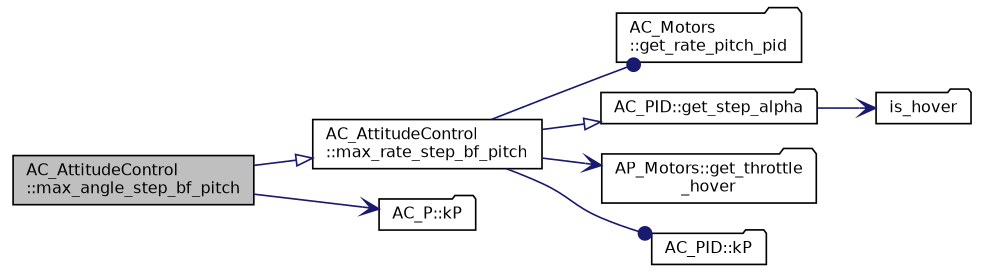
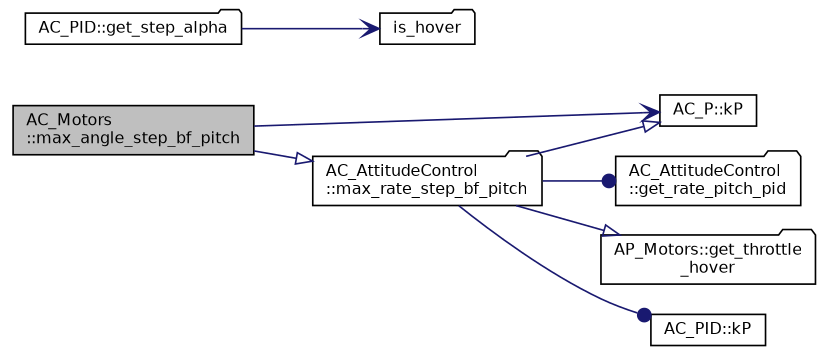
(709, 38) -> (708, 181)
(563, 127) -> (585, 141)
(427, 144) -> (427, 181)
(564, 161) -> (560, 218)
(133, 180) -> (133, 130)
(427, 215) -> (708, 111)
(709, 249) -> (708, 330)
